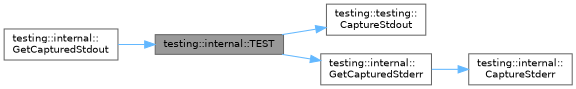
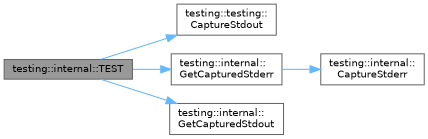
(131, 44) -> (134, 90)
